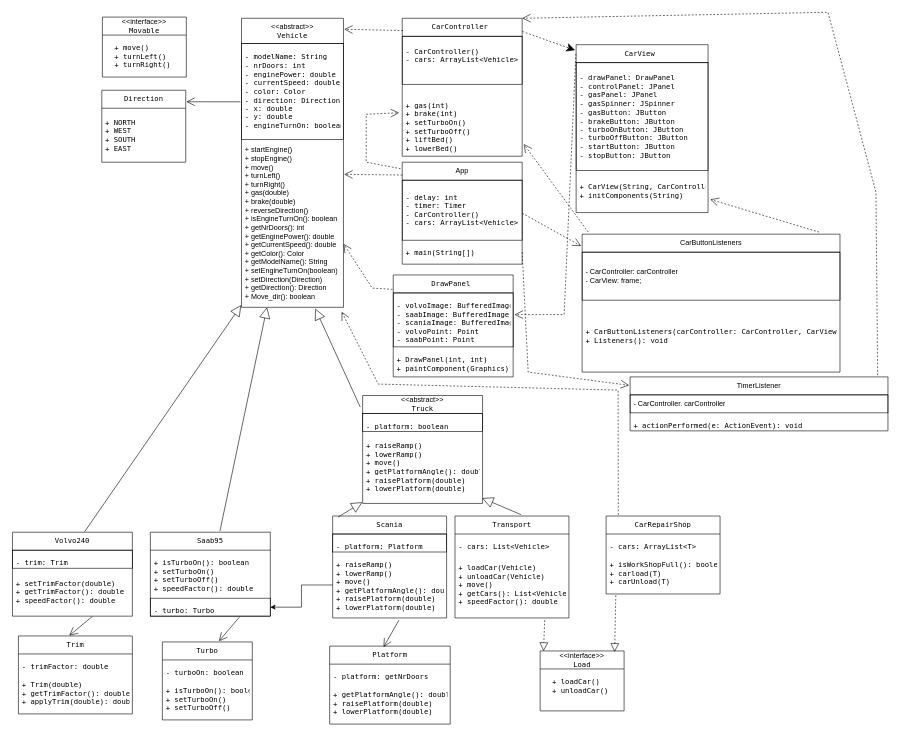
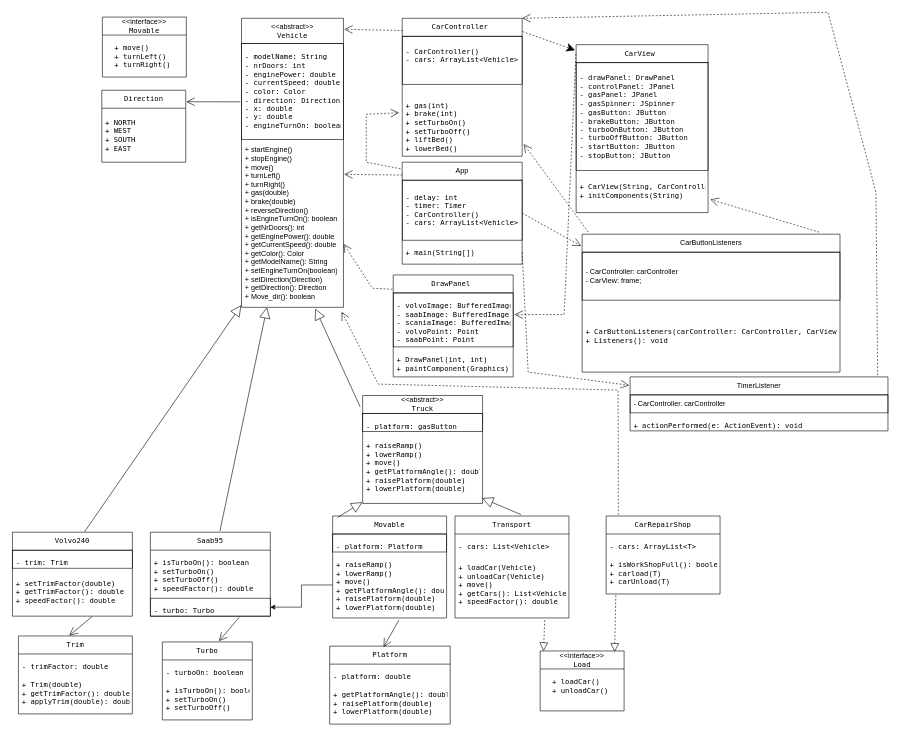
(400, 423) -> (405, 423)
(390, 525) -> (390, 525)
(374, 674) -> (365, 674)
